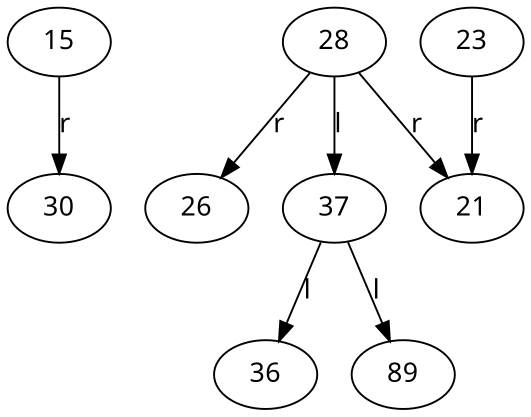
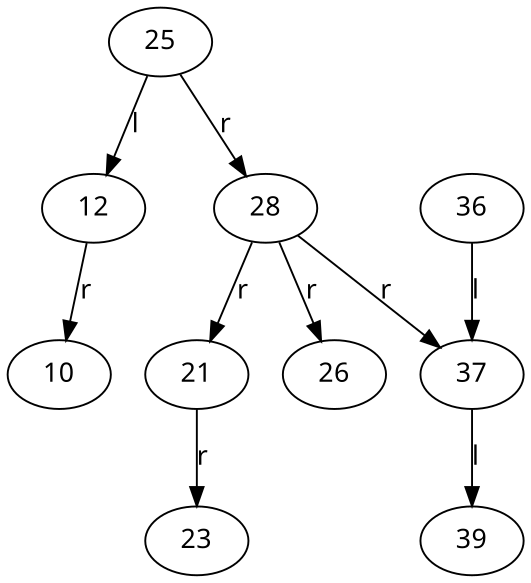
(59, 42) -> (94, 208)
none -> (161, 42)
(472, 116) -> (197, 448)
(338, 125) -> (387, 291)
(59, 208) -> (59, 375)
(304, 283) -> (472, 282)
(403, 375) -> (472, 541)
